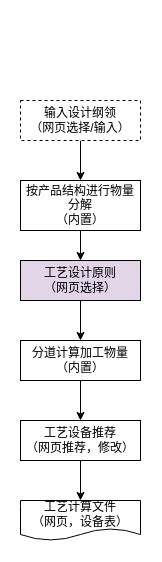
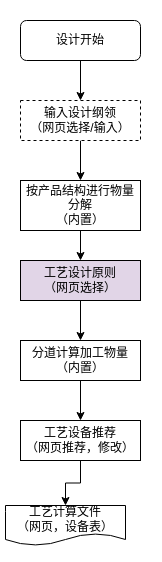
none -> (81, 41)
none -> (81, 77)
(81, 521) -> (66, 526)
